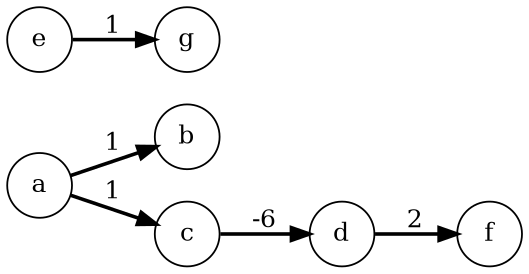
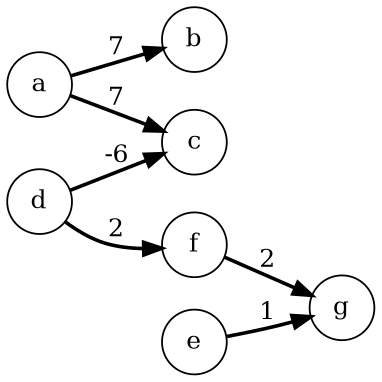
(113, 143) -> (117, 48)
(113, 192) -> (117, 98)
(256, 234) -> (109, 175)
none -> (260, 273)
